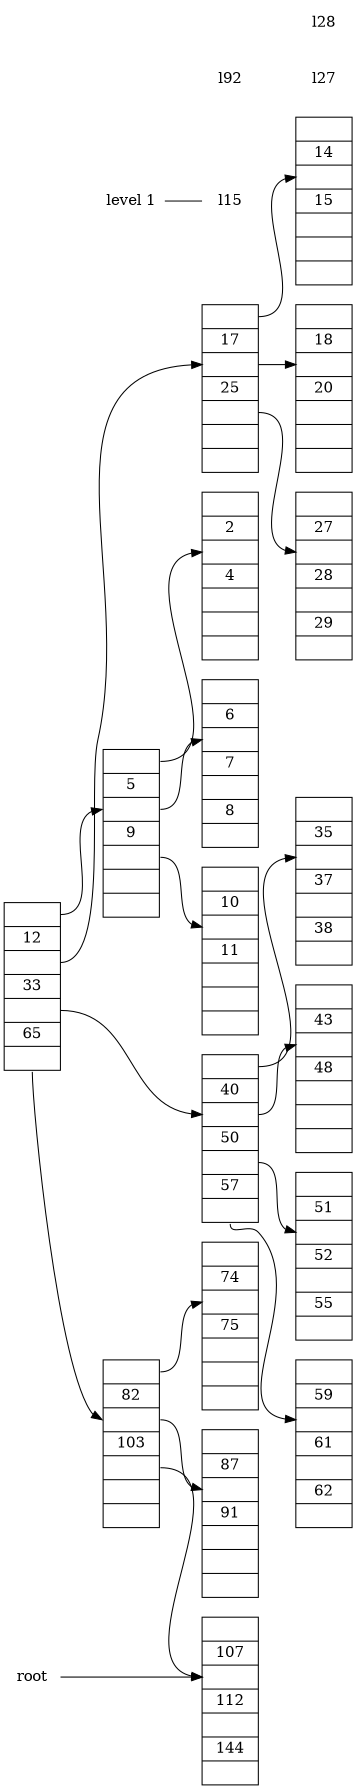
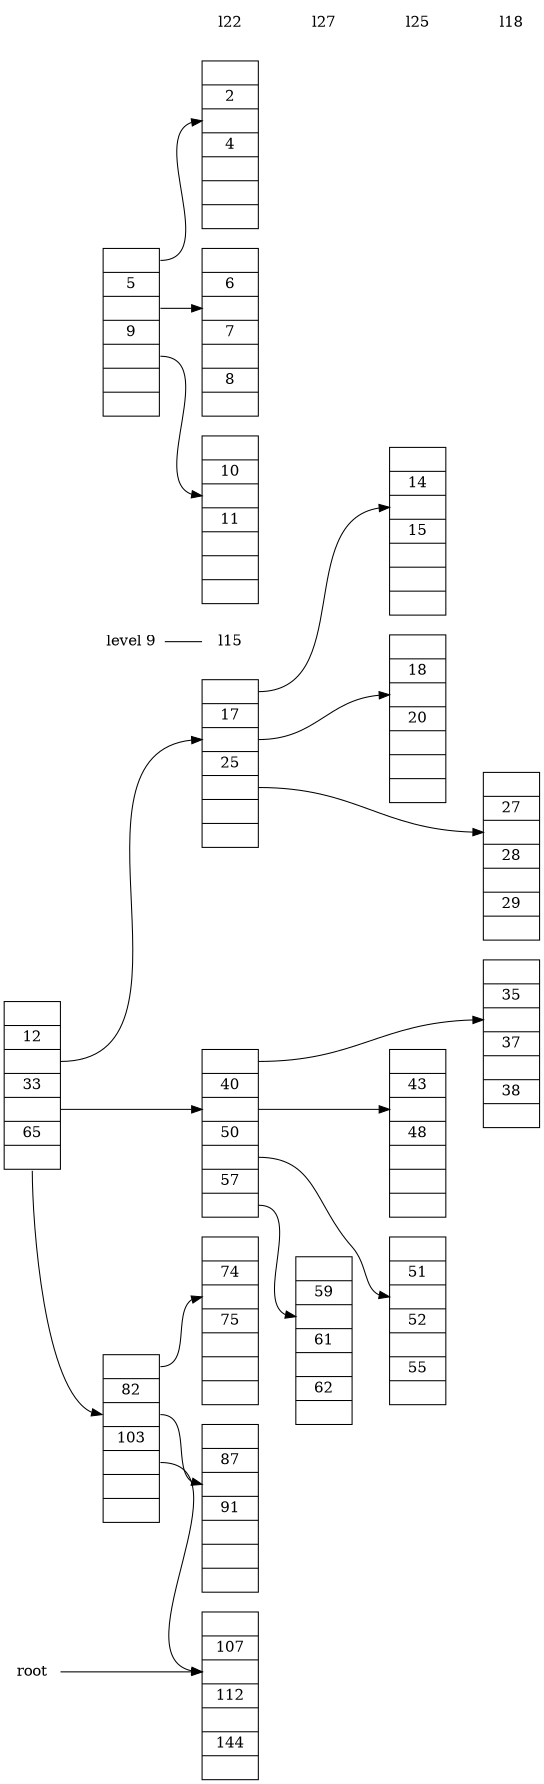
(324, 23) -> (511, 23)
none -> (418, 23)
(230, 79) -> (230, 23)
(131, 201) -> (131, 642)
(82, 867) -> none
